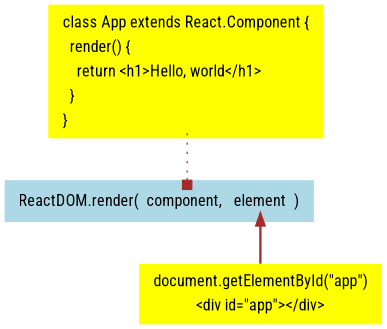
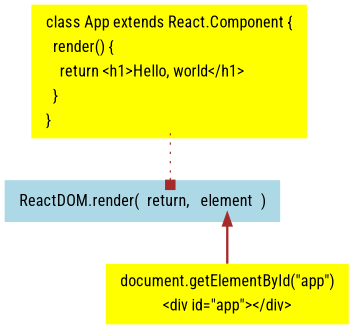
(187, 201) -> (170, 201)
